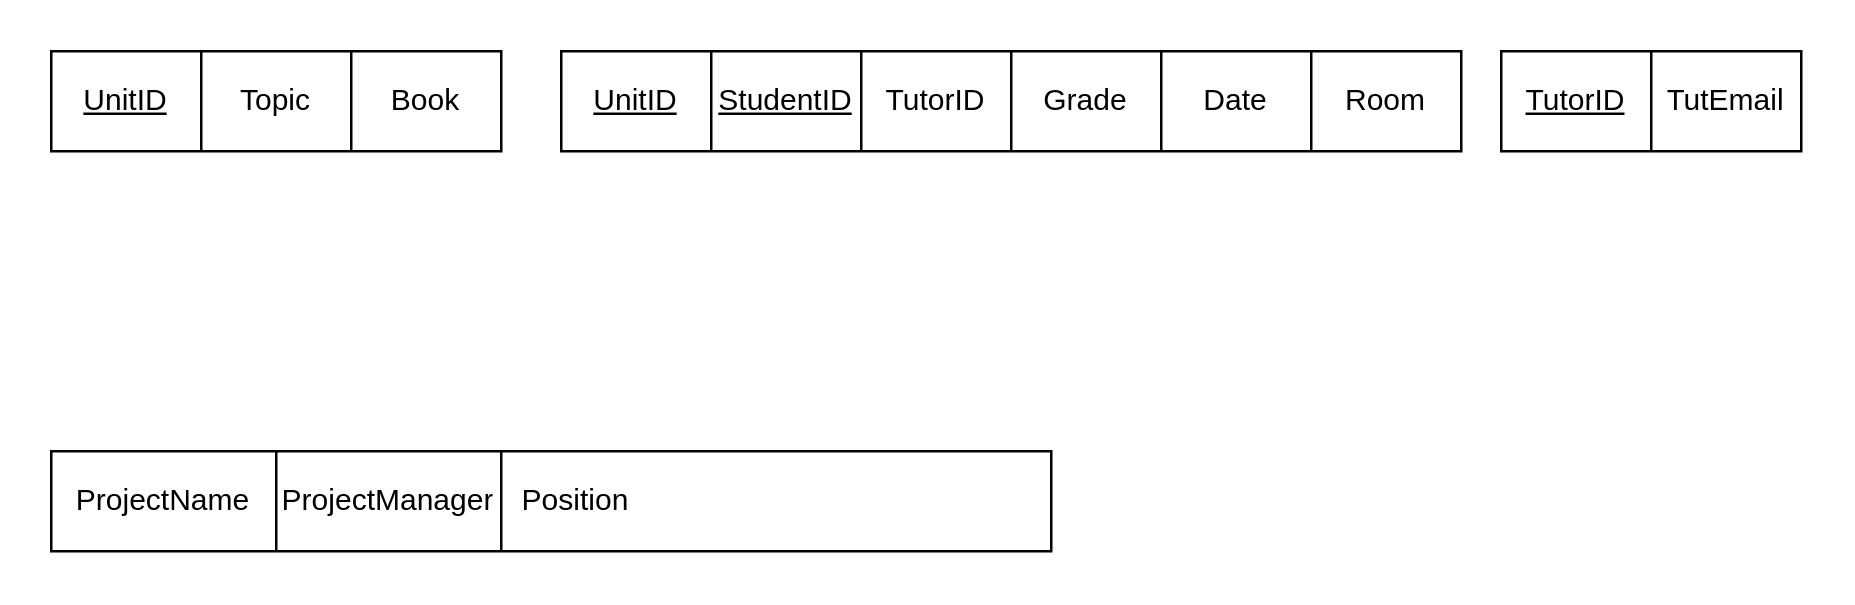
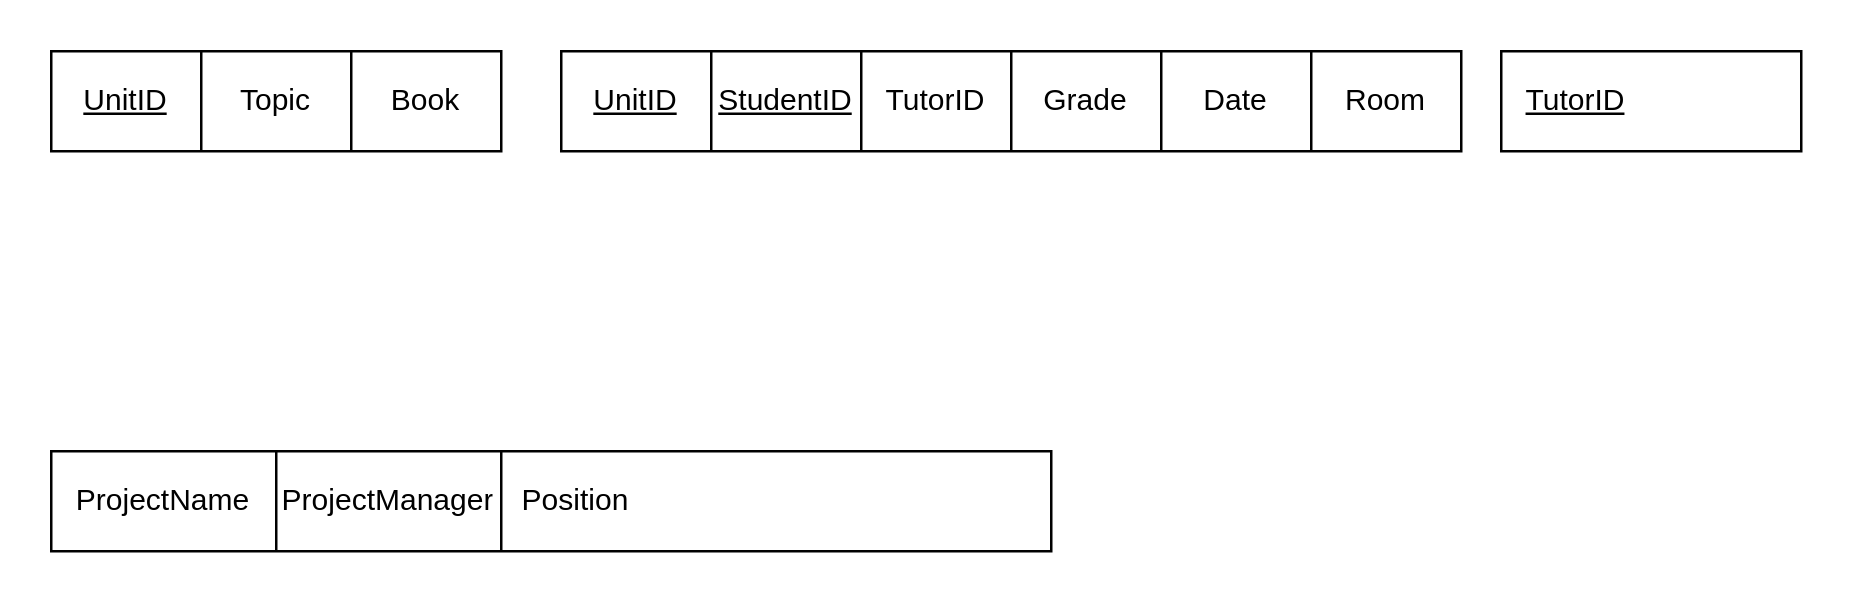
(1726, 101) -> none
